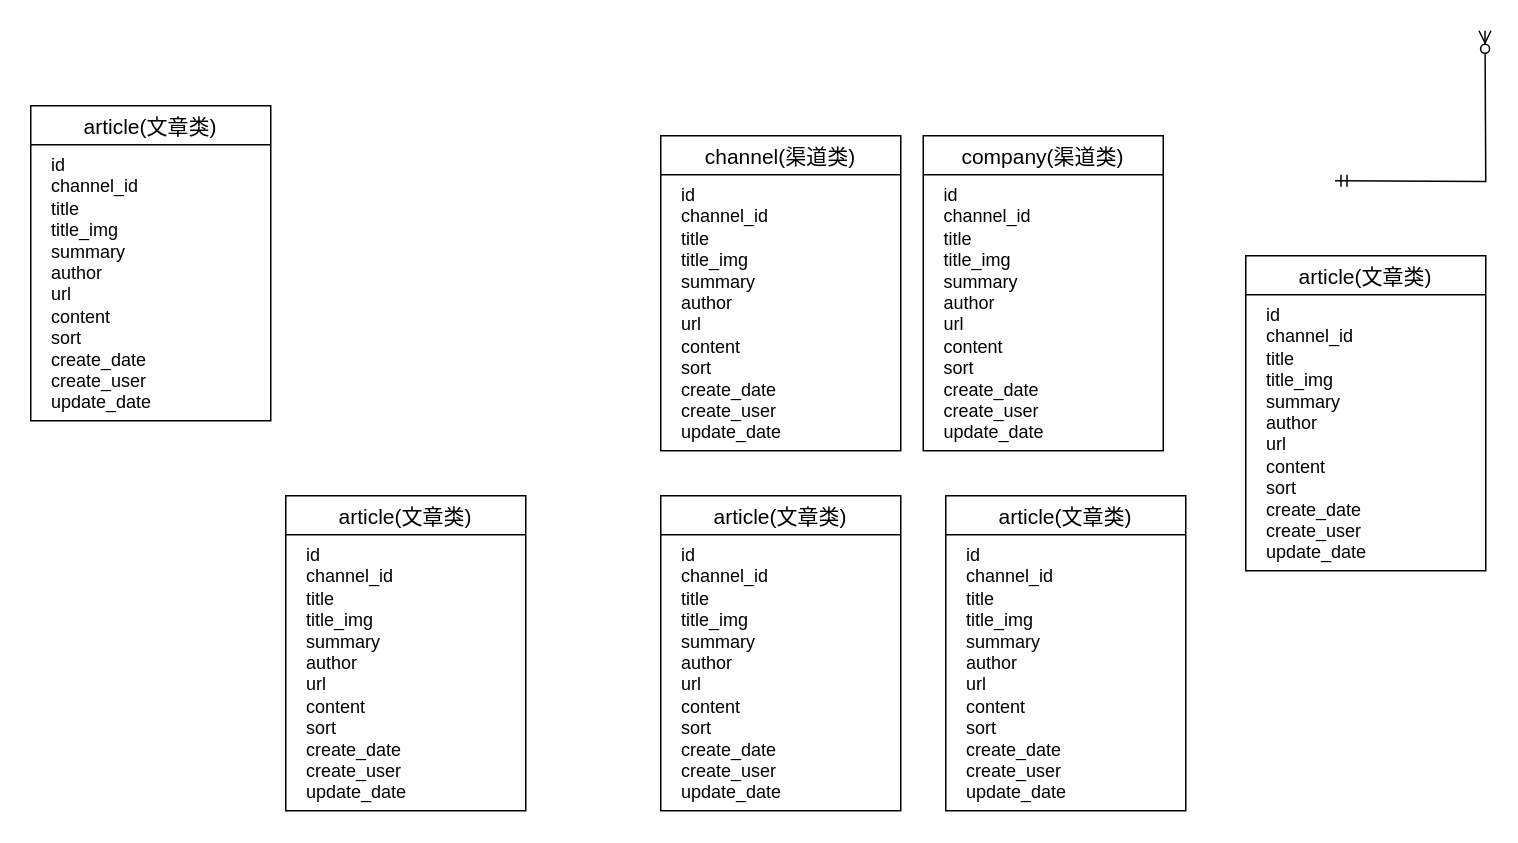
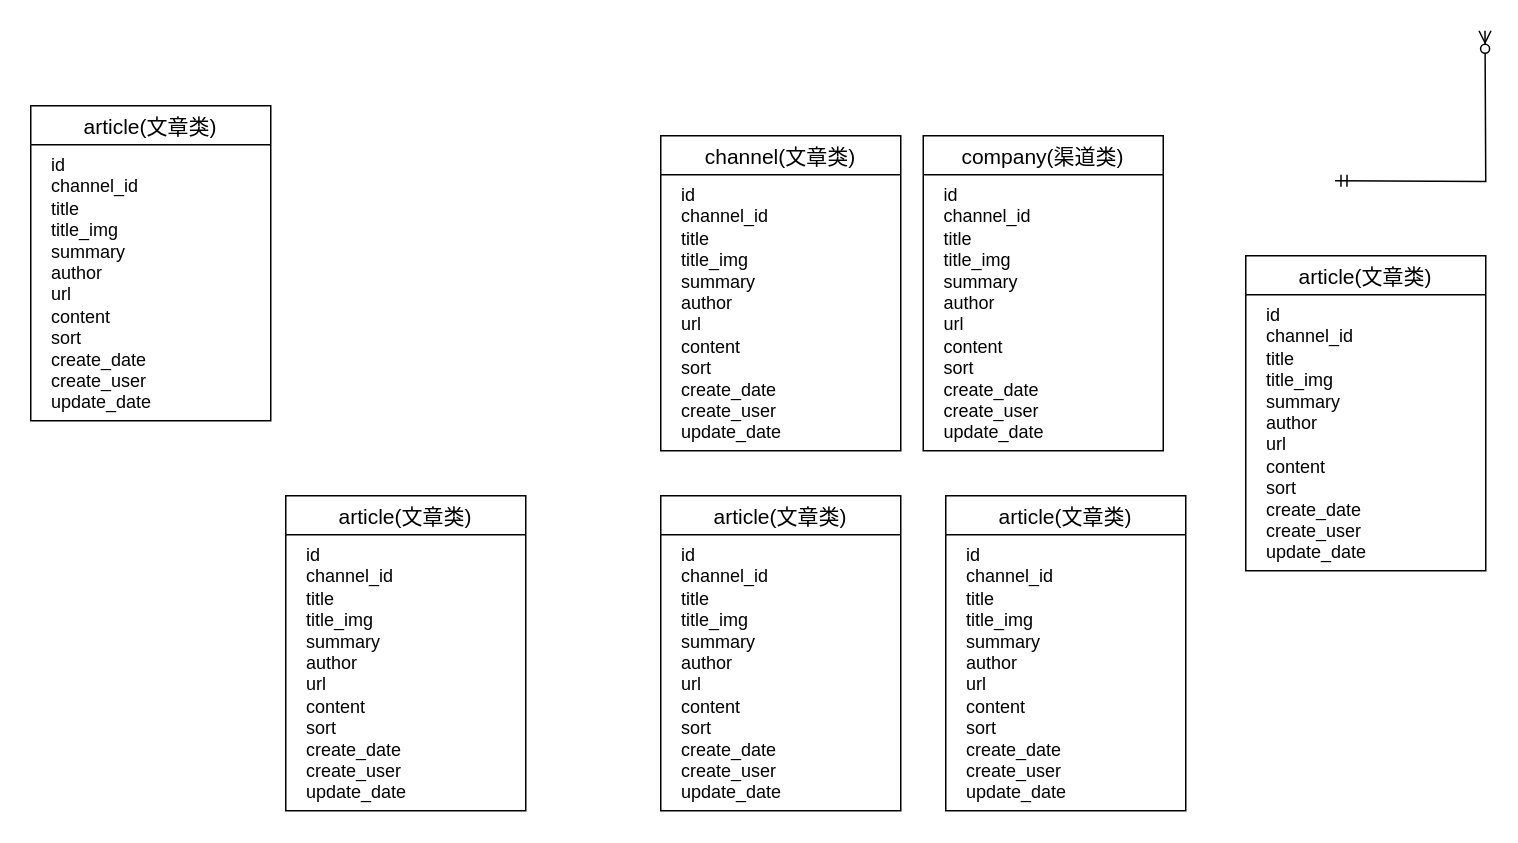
(780, 157) -> (780, 157)
